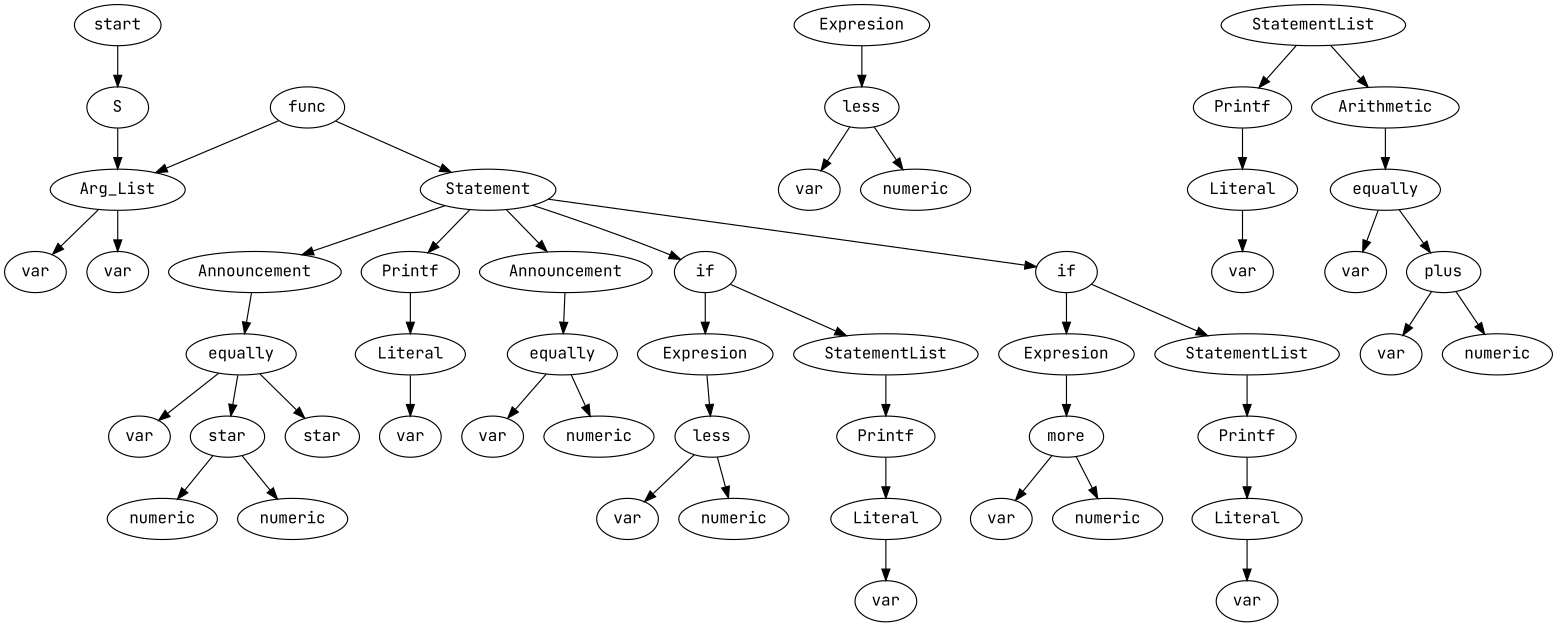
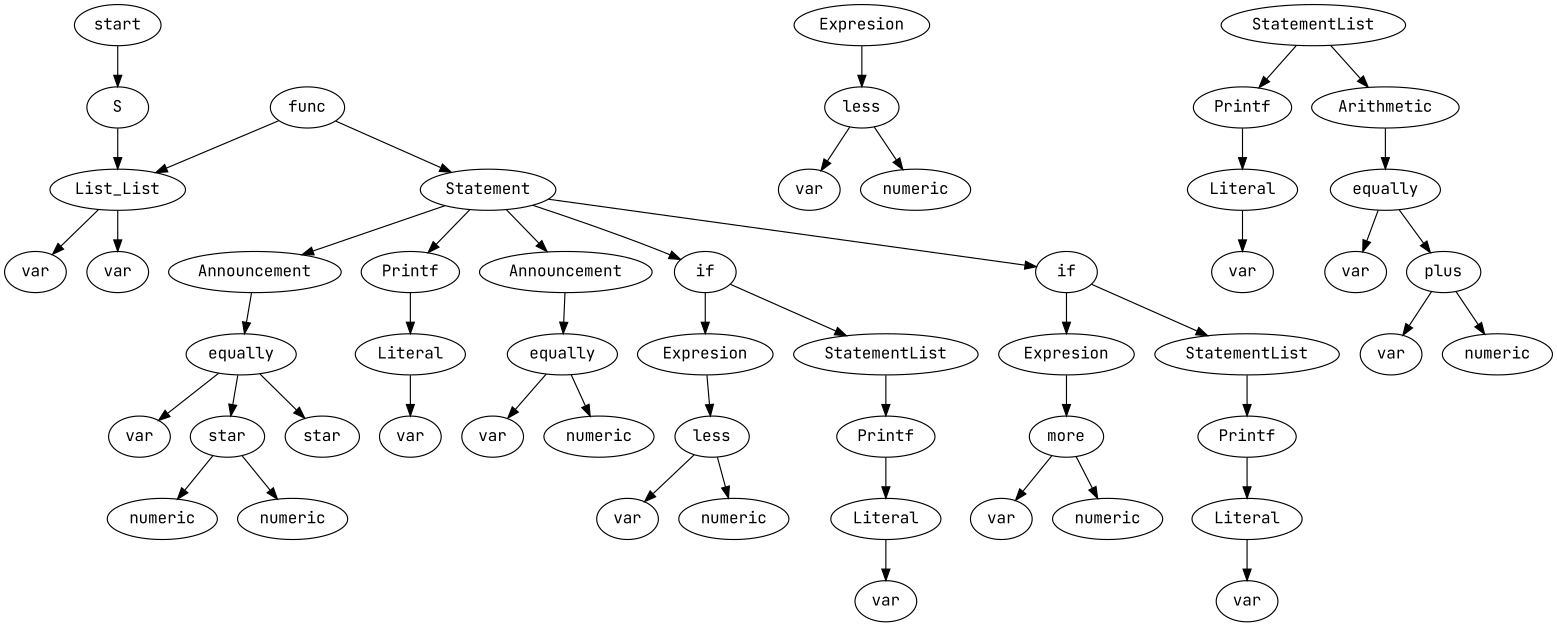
(118, 190) -> (118, 190)
